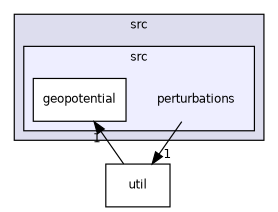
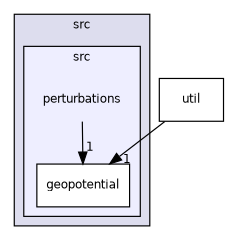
(170, 138) -> (83, 137)
